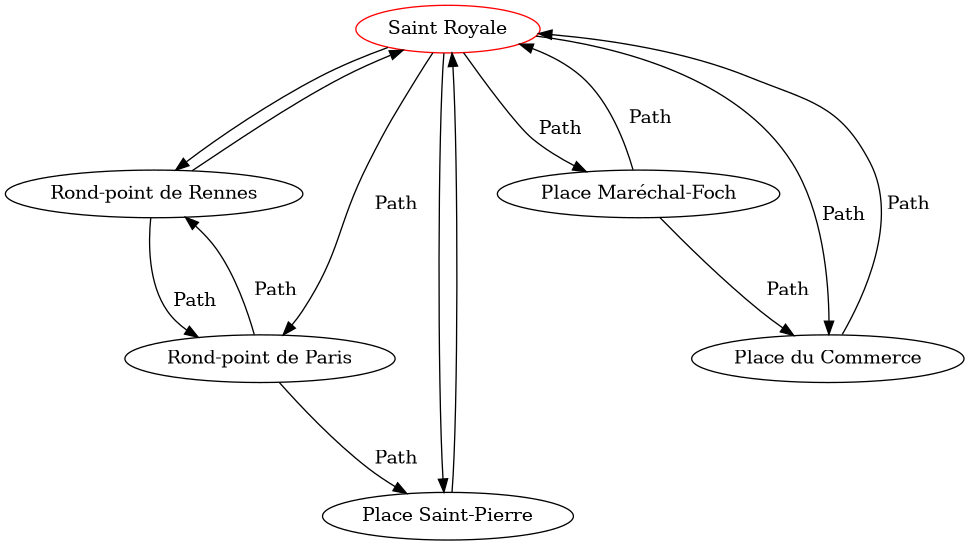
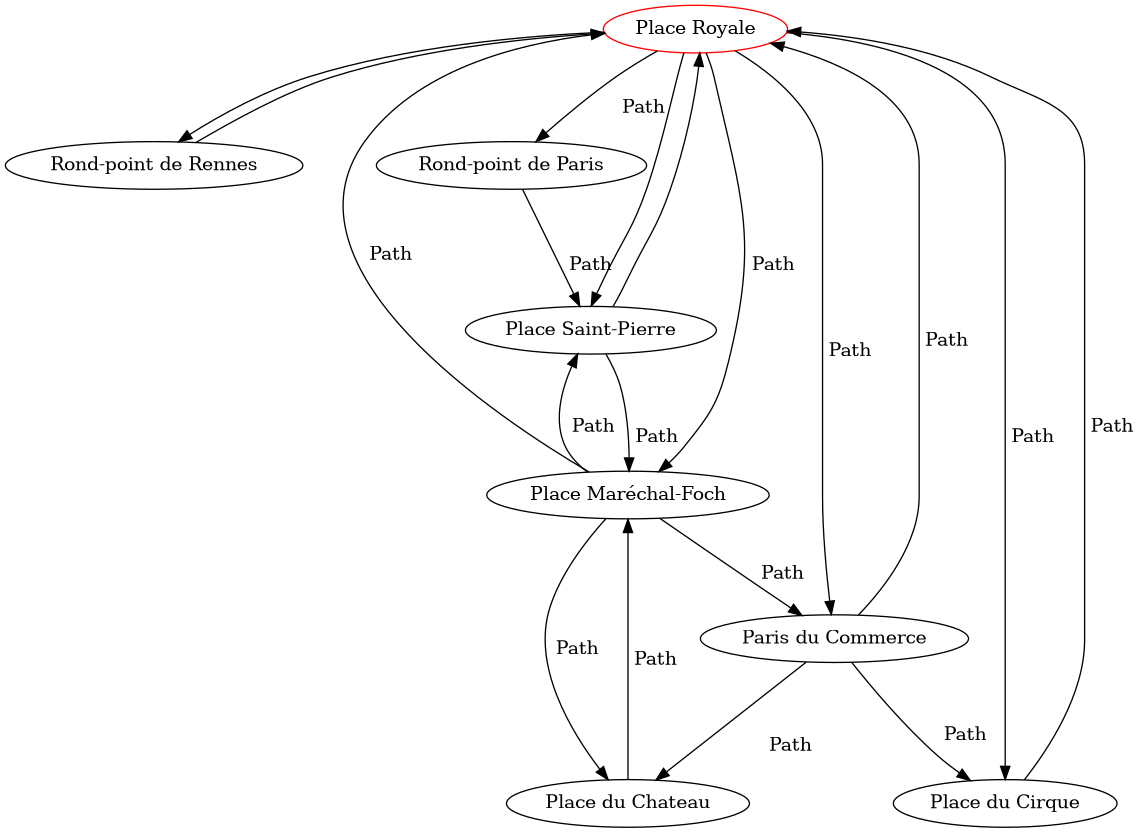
(448, 29) -> (695, 29)
(232, 276) -> none
(154, 279) -> none
(828, 359) -> (834, 639)
none -> (624, 404)
none -> (560, 423)
none -> (628, 803)
none -> (1005, 803)
